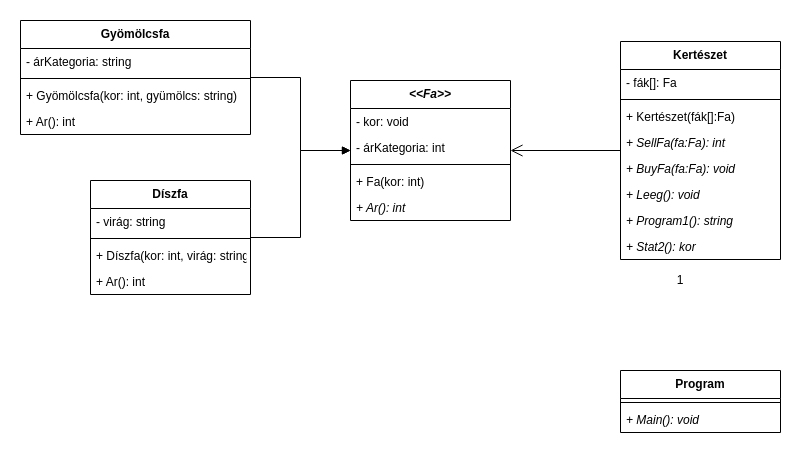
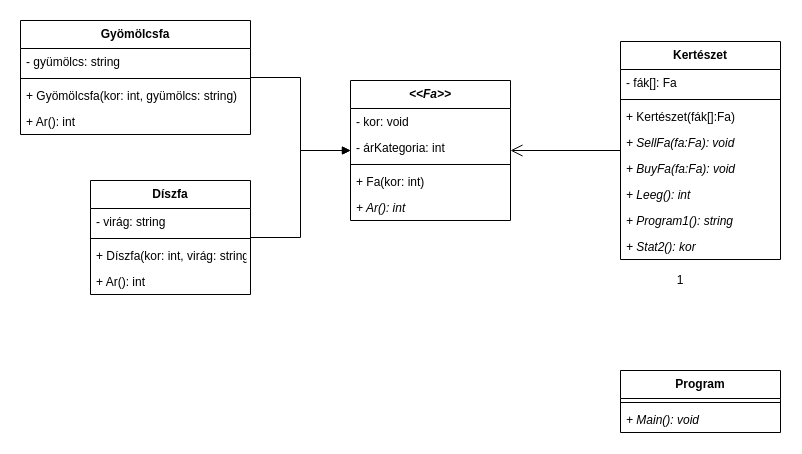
(89, 62) -> (79, 62)
(682, 143) -> (686, 143)
(667, 195) -> (663, 195)
